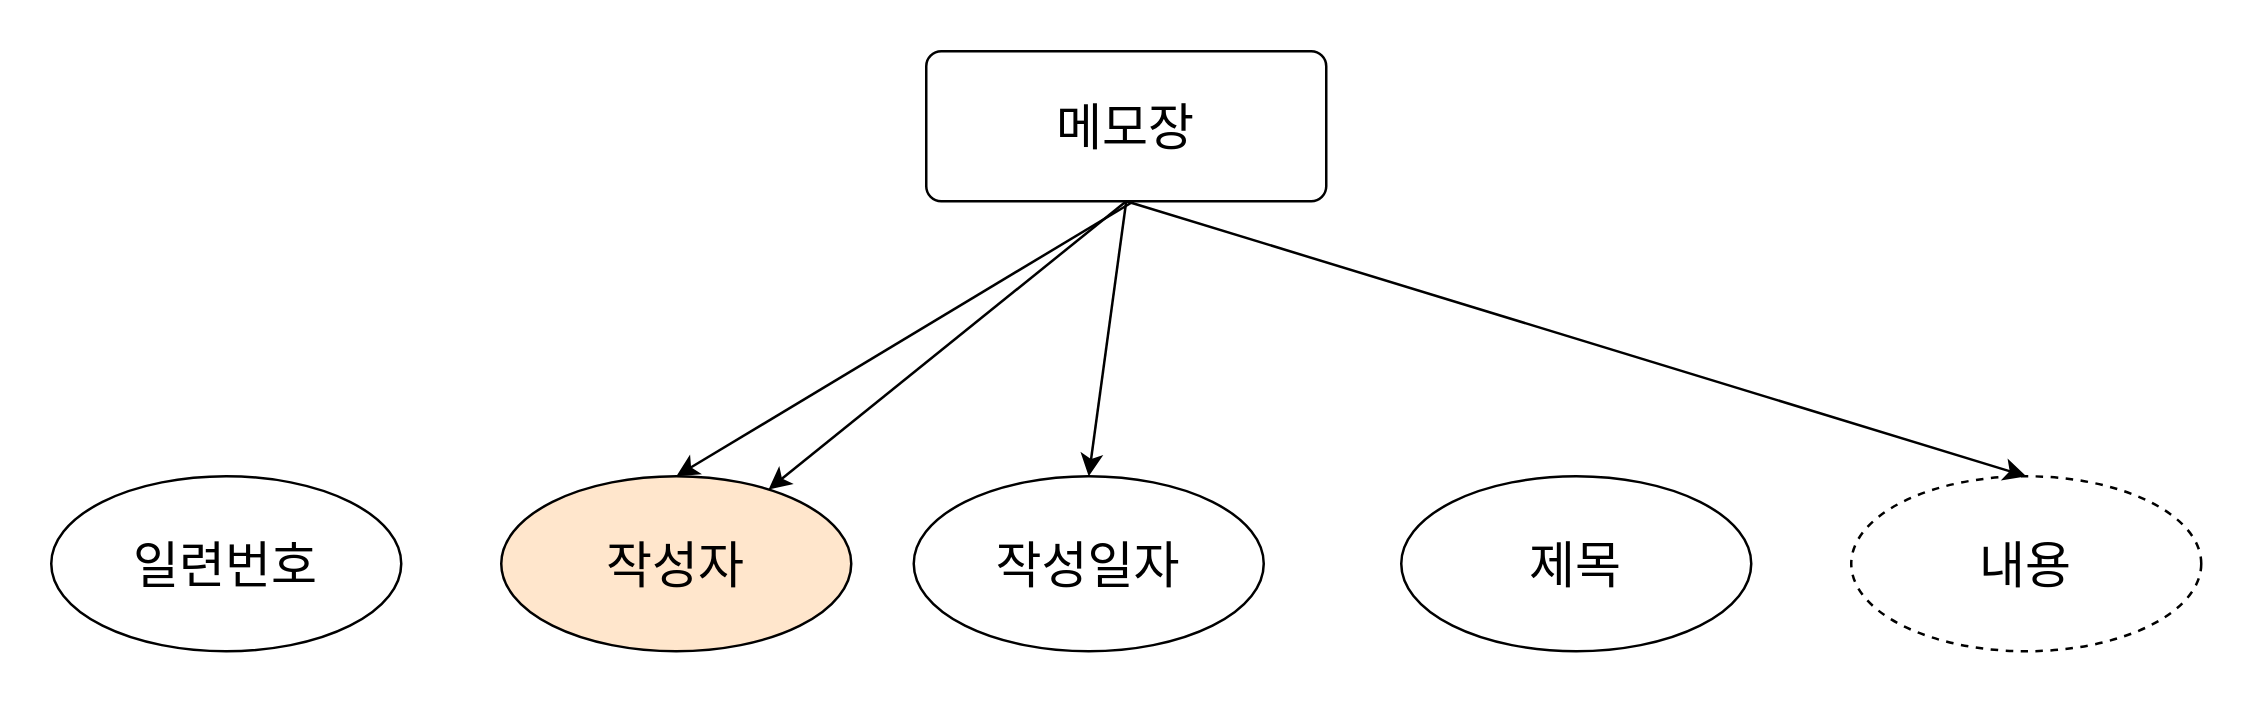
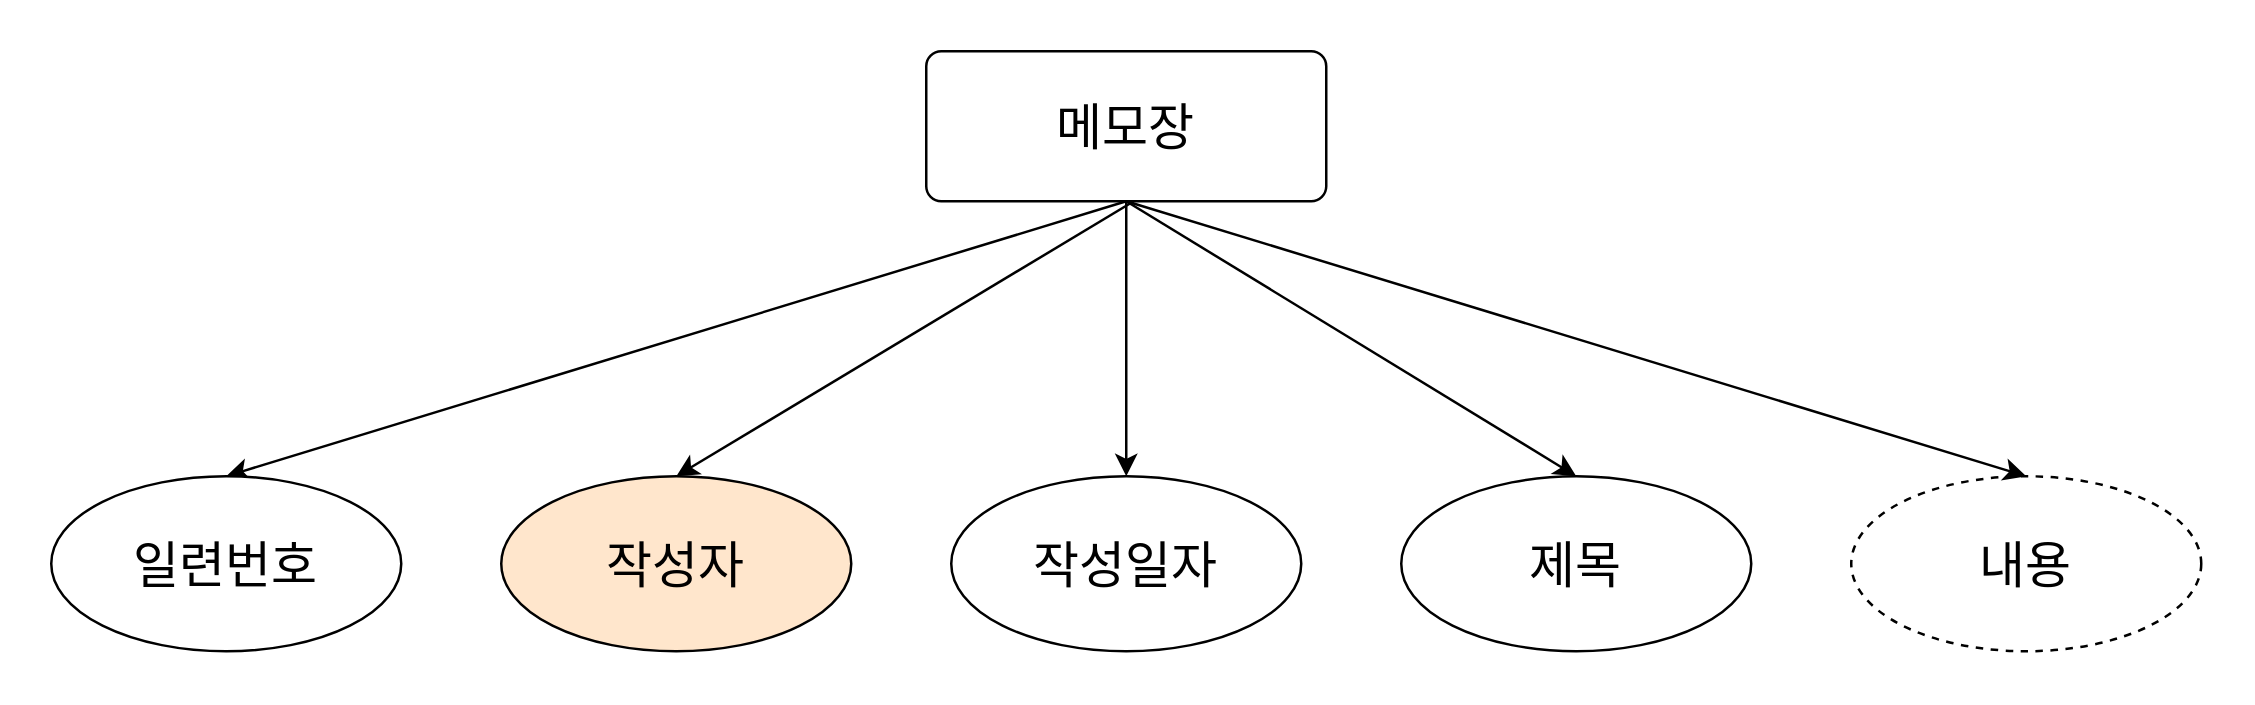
none -> (679, 338)
(934, 356) -> (1351, 339)
(1089, 564) -> (1126, 564)
